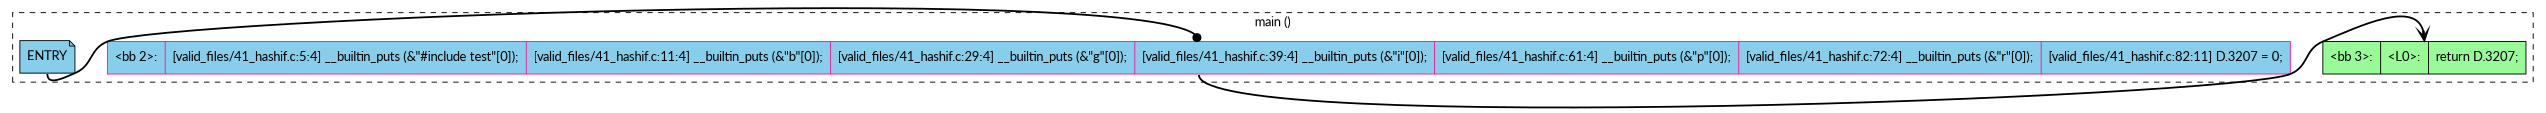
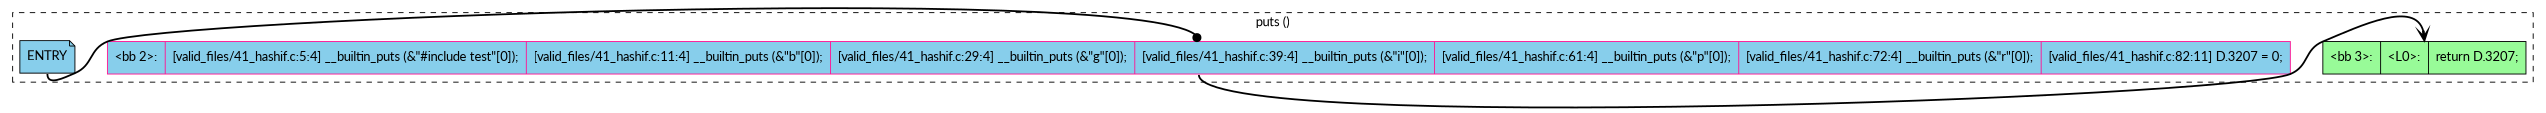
(1273, 23) -> (1273, 23)
